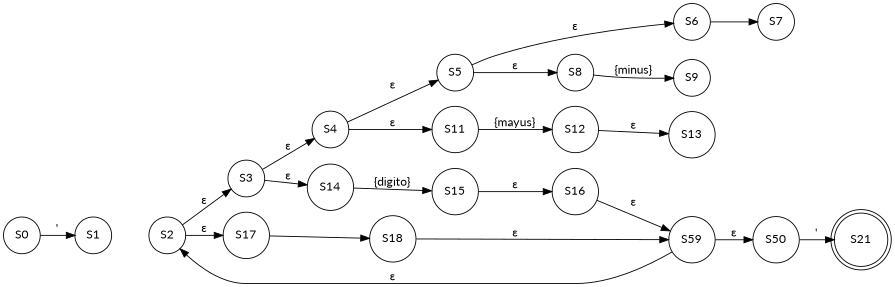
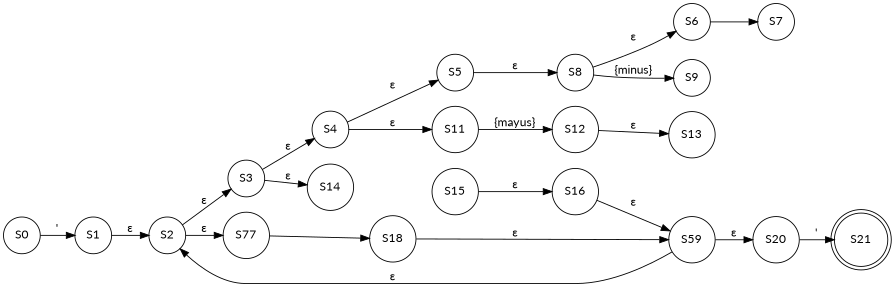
(567, 38) -> (631, 53)
(388, 189) -> none
none -> (126, 235)
(246, 235) -> (246, 235)
(776, 240) -> (776, 240)
